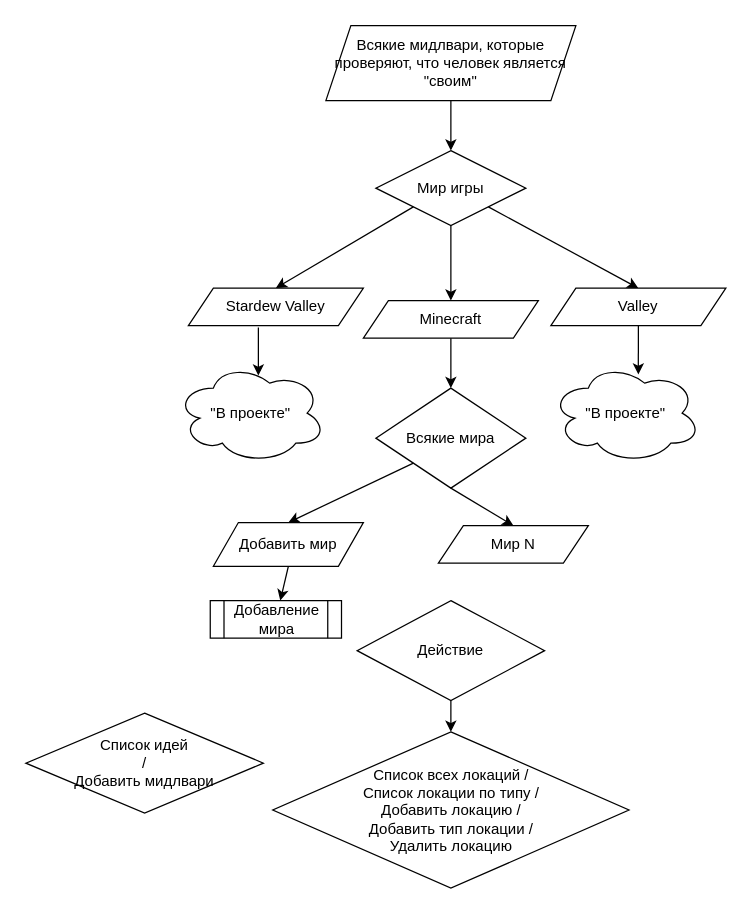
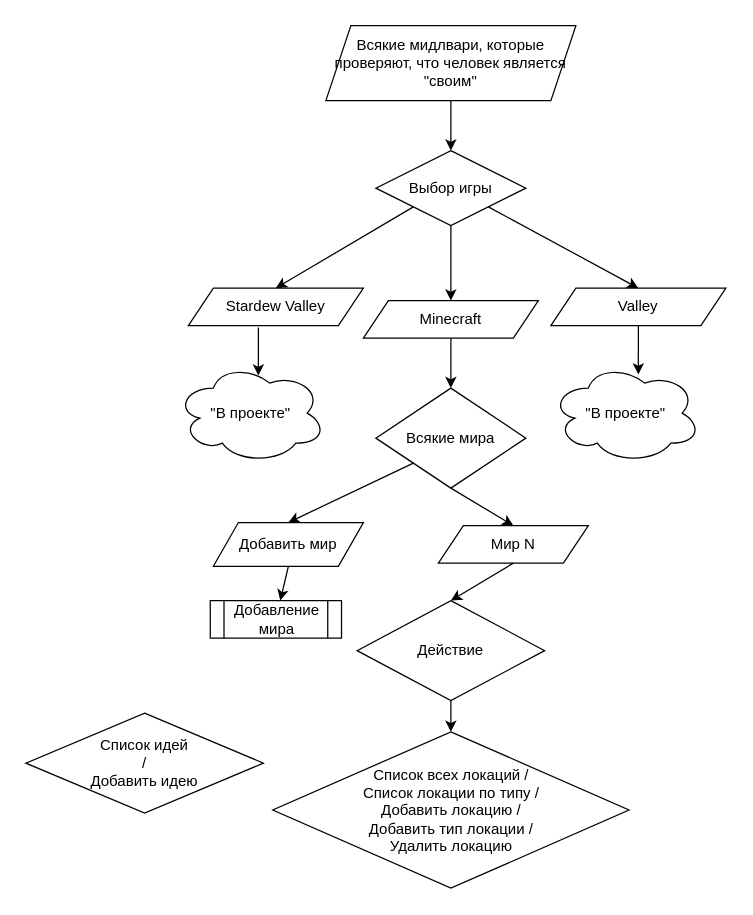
(451, 188) -> (451, 188)
none -> (485, 580)
(144, 763) -> (144, 763)
